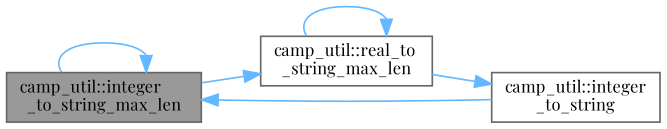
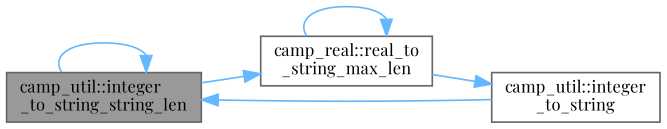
(346, 61) -> (346, 61)
(104, 97) -> (104, 97)
